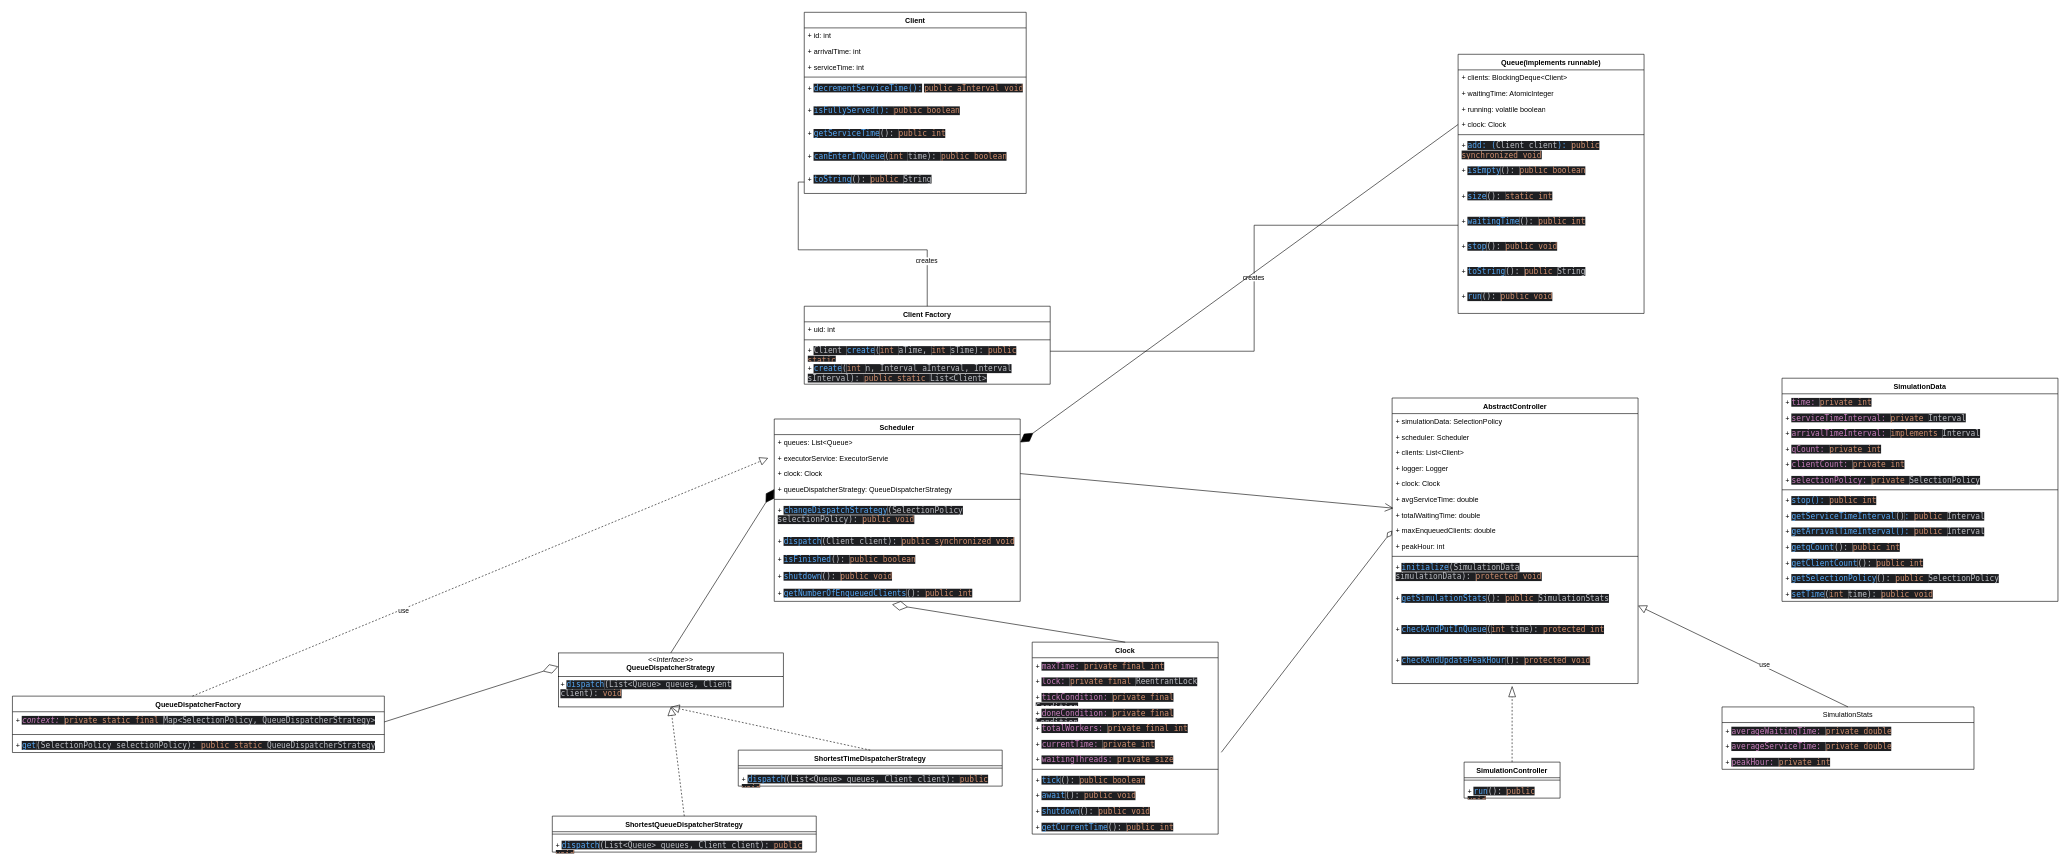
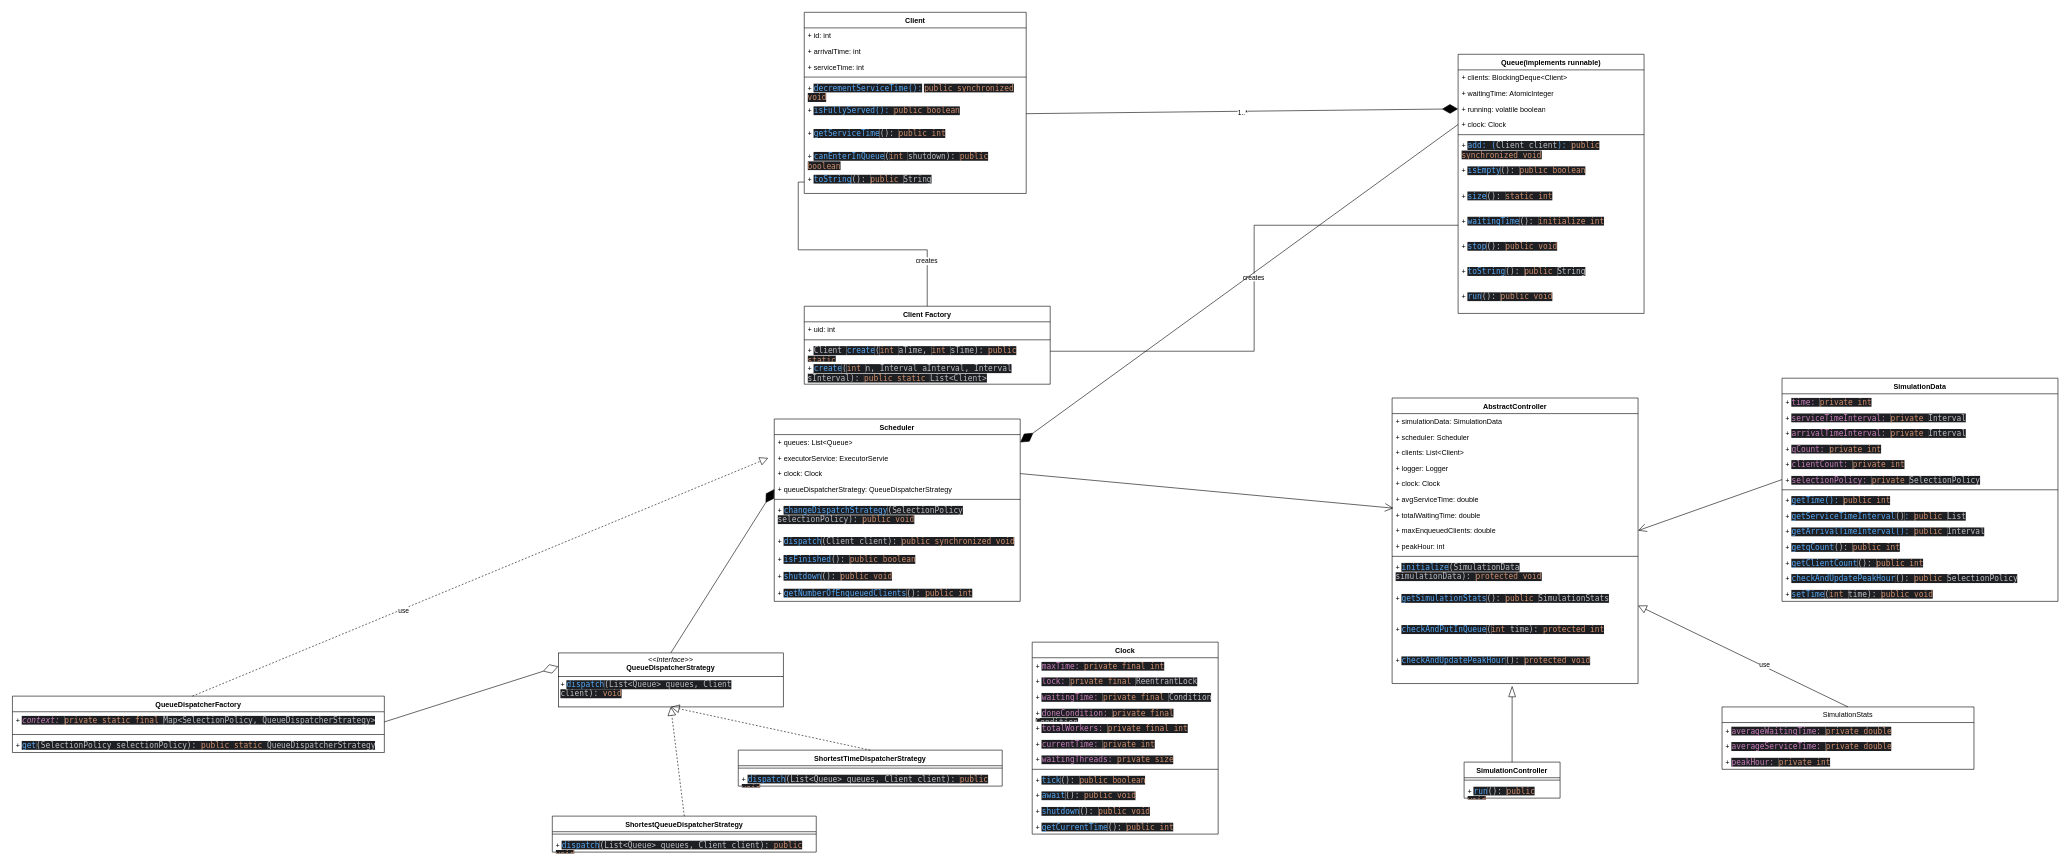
(894, 88) -> (900, 88)
none -> (1226, 111)
(887, 156) -> (896, 156)
(1509, 221) -> (1514, 221)
(1454, 422) -> (1453, 422)
(1862, 434) -> (1857, 434)
(1822, 501) -> (1827, 501)
none -> (1710, 505)
(1865, 516) -> (1857, 516)
(1867, 579) -> (1879, 579)
(1016, 625) -> none
(1304, 645) -> none
(1106, 698) -> (1102, 698)
(1512, 729) -> (1512, 729)
